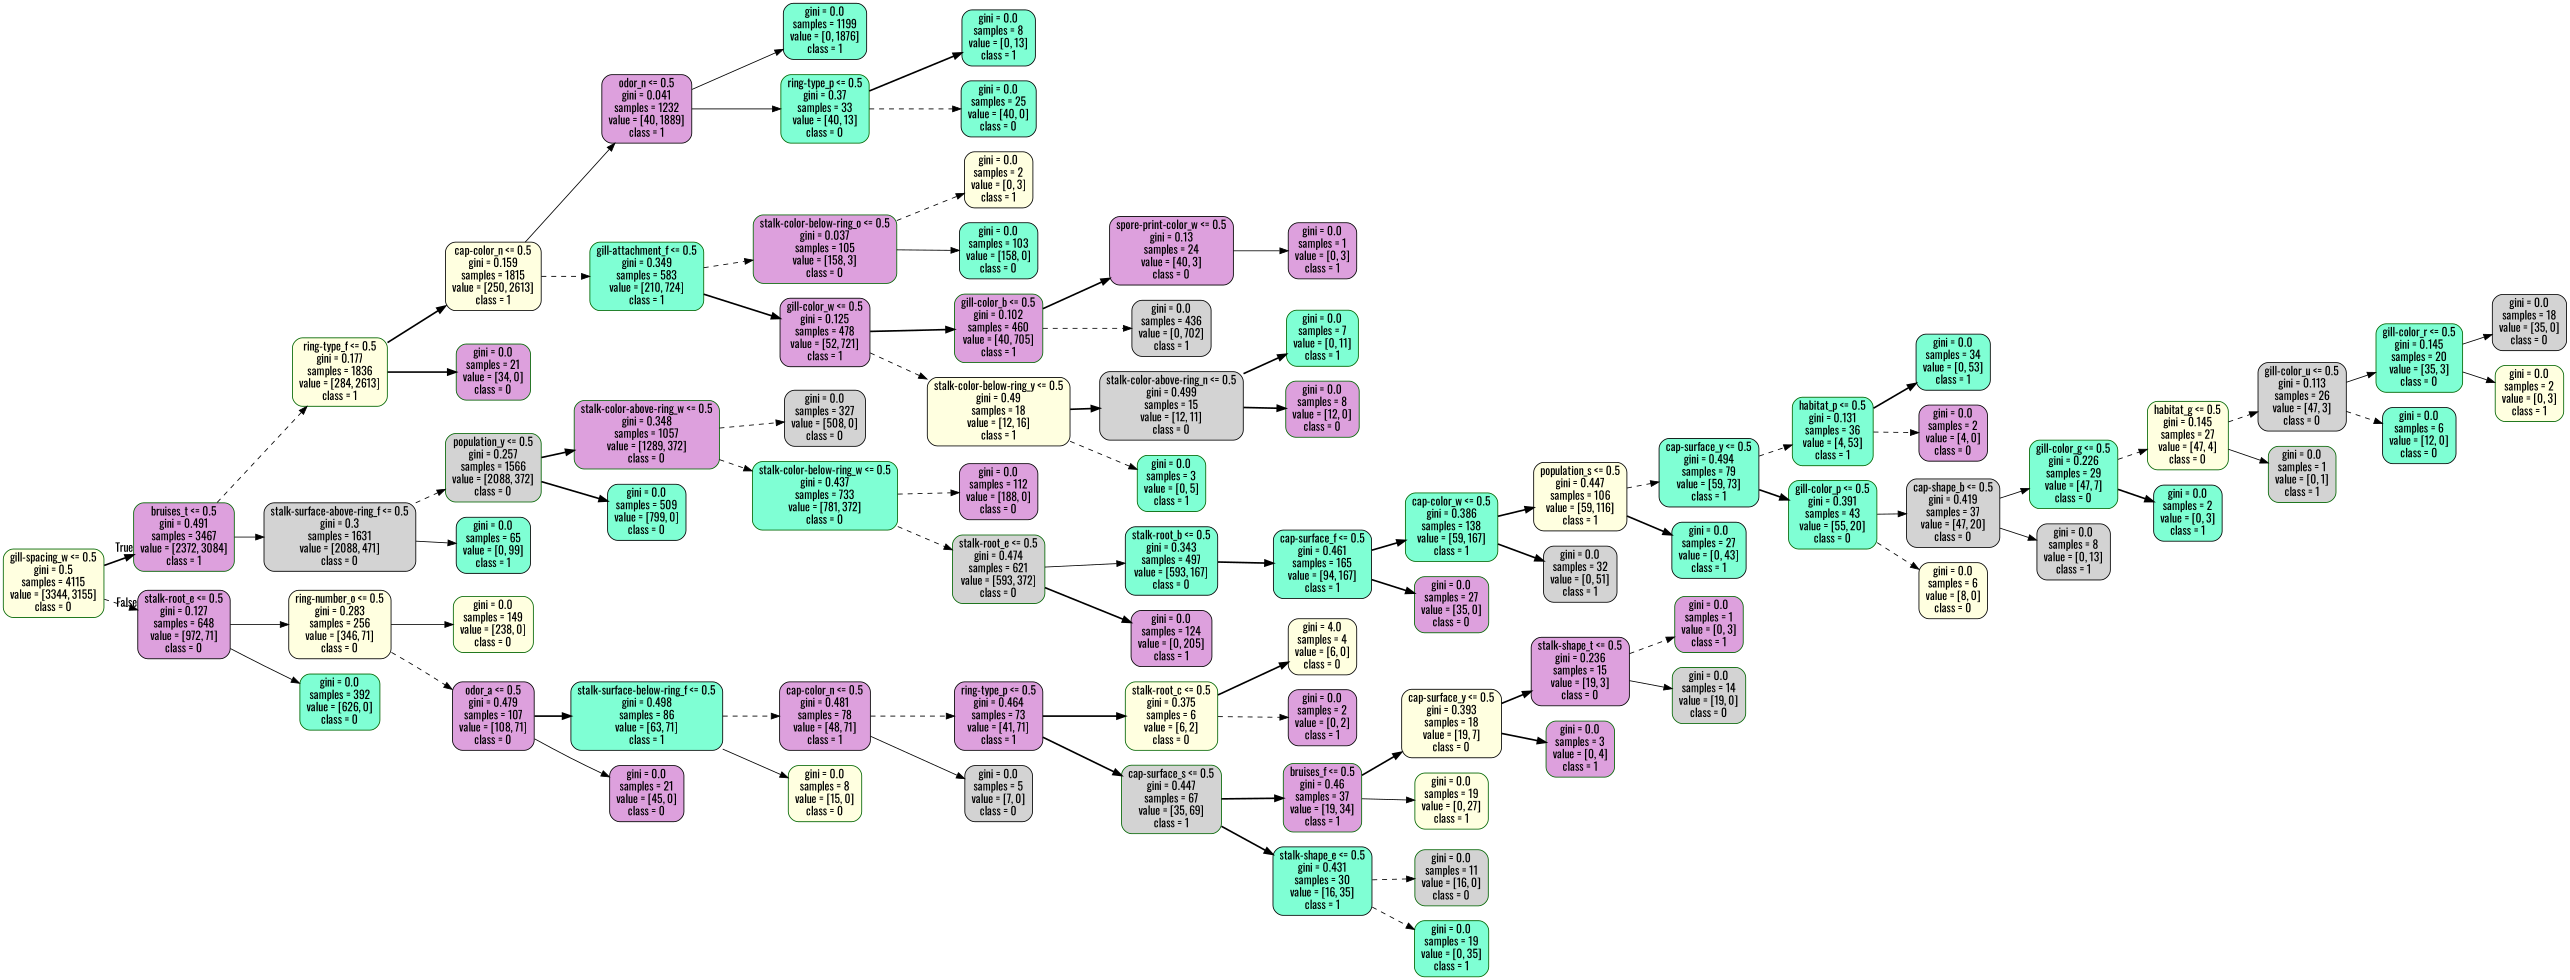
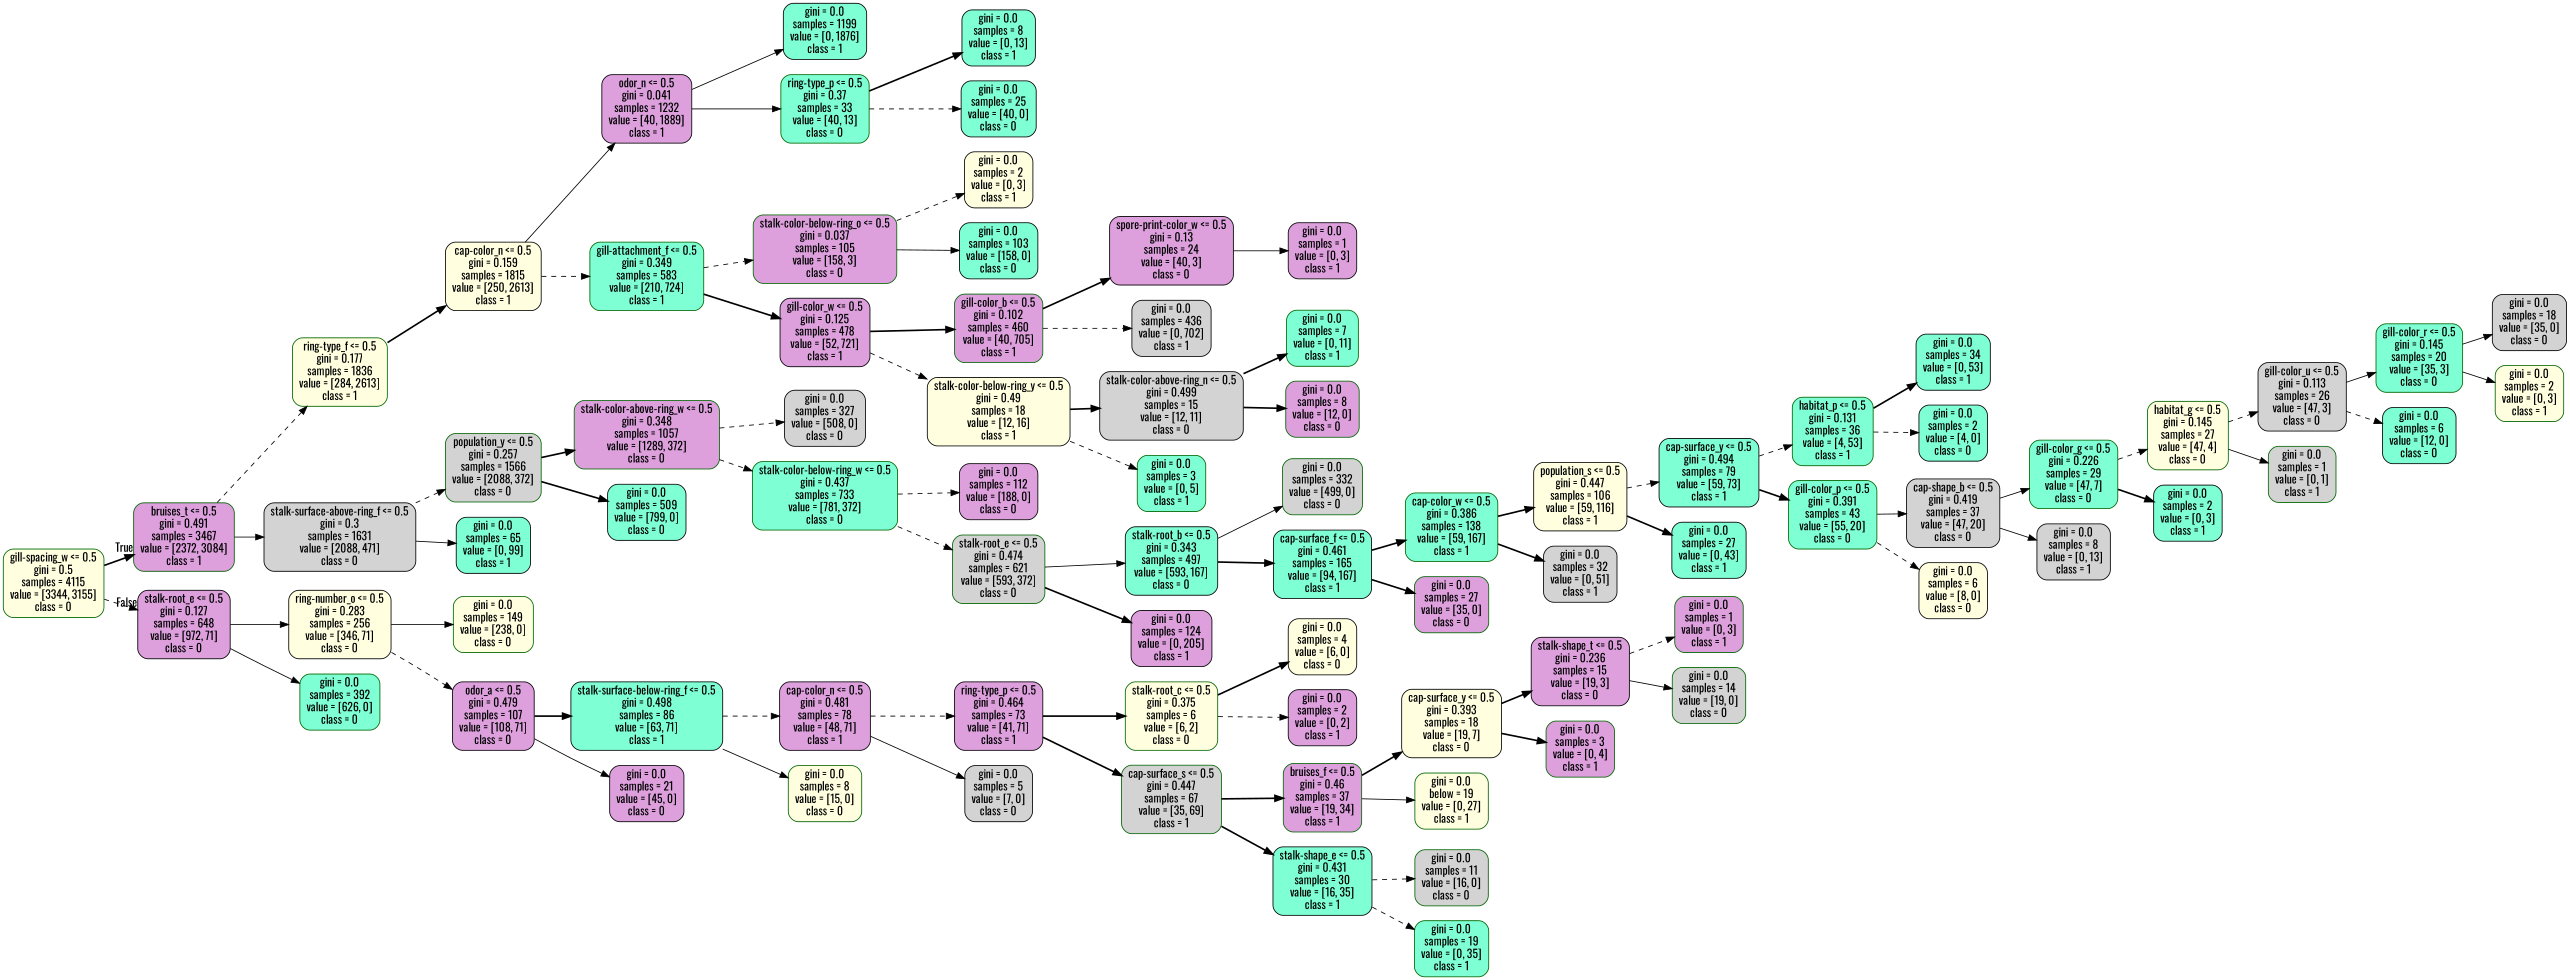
(493, 372) -> none
(1953, 433) -> (1953, 433)
none -> (1322, 487)
(1322, 647) -> (1322, 647)
(1452, 801) -> (1452, 801)
